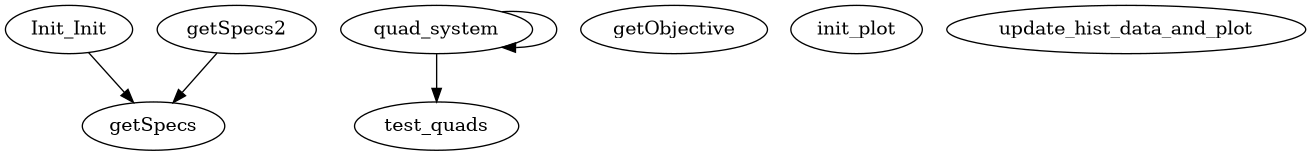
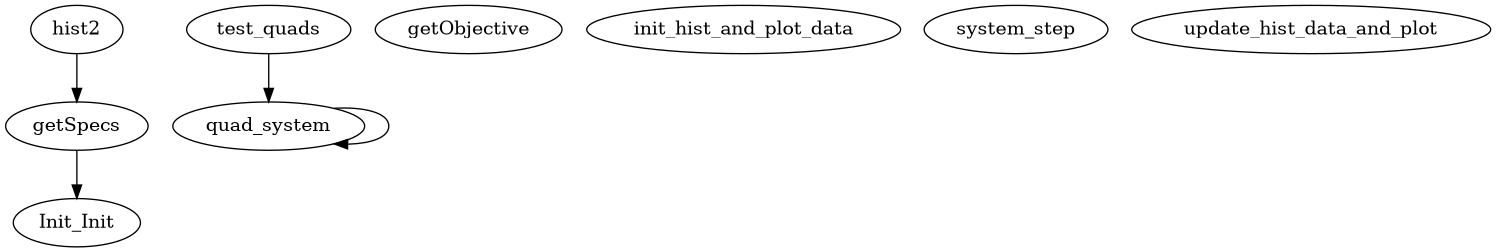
(237, 30) -> (77, 30)
none -> (744, 30)
(857, 30) -> none
none -> (1016, 30)
(437, 71) -> (269, 71)
(107, 73) -> (77, 168)
